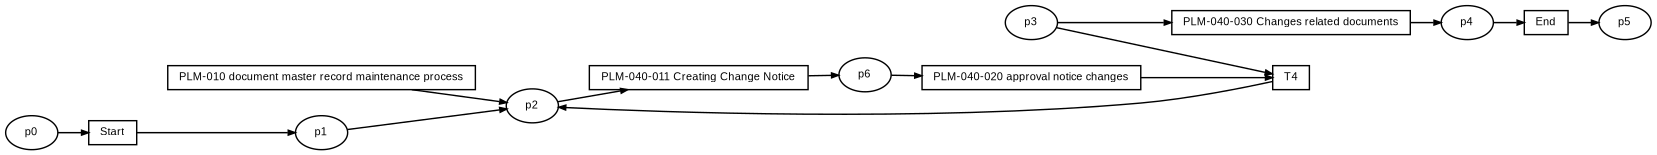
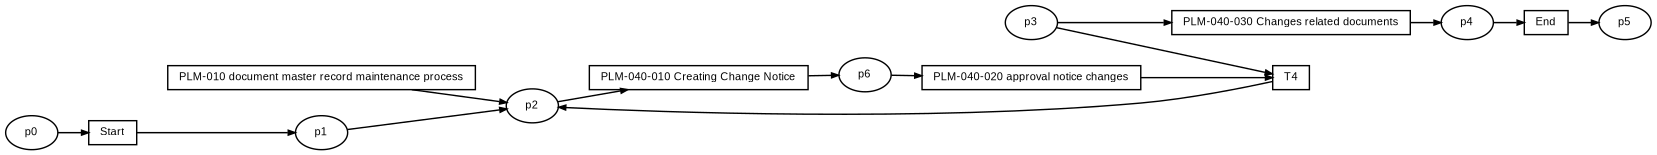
(699, 78) -> (699, 78)
